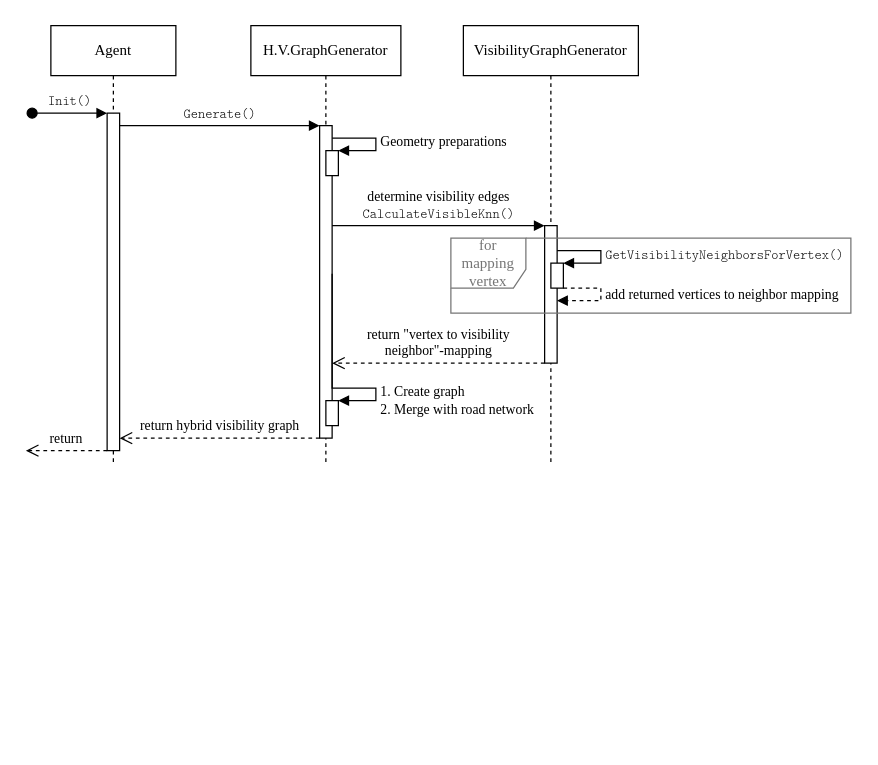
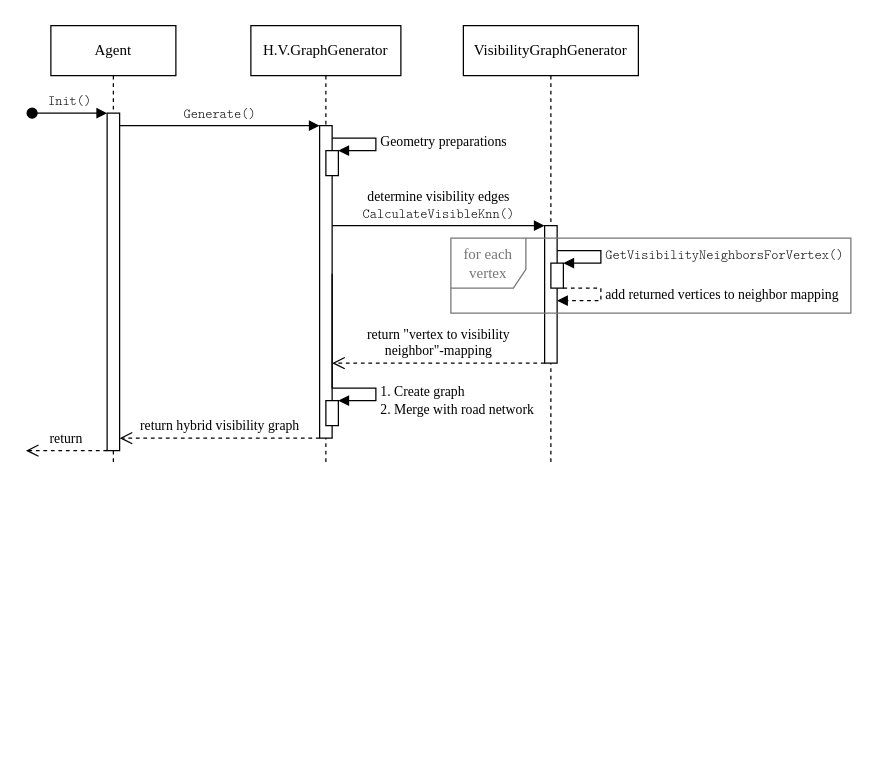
(488, 263) -> (488, 263)
